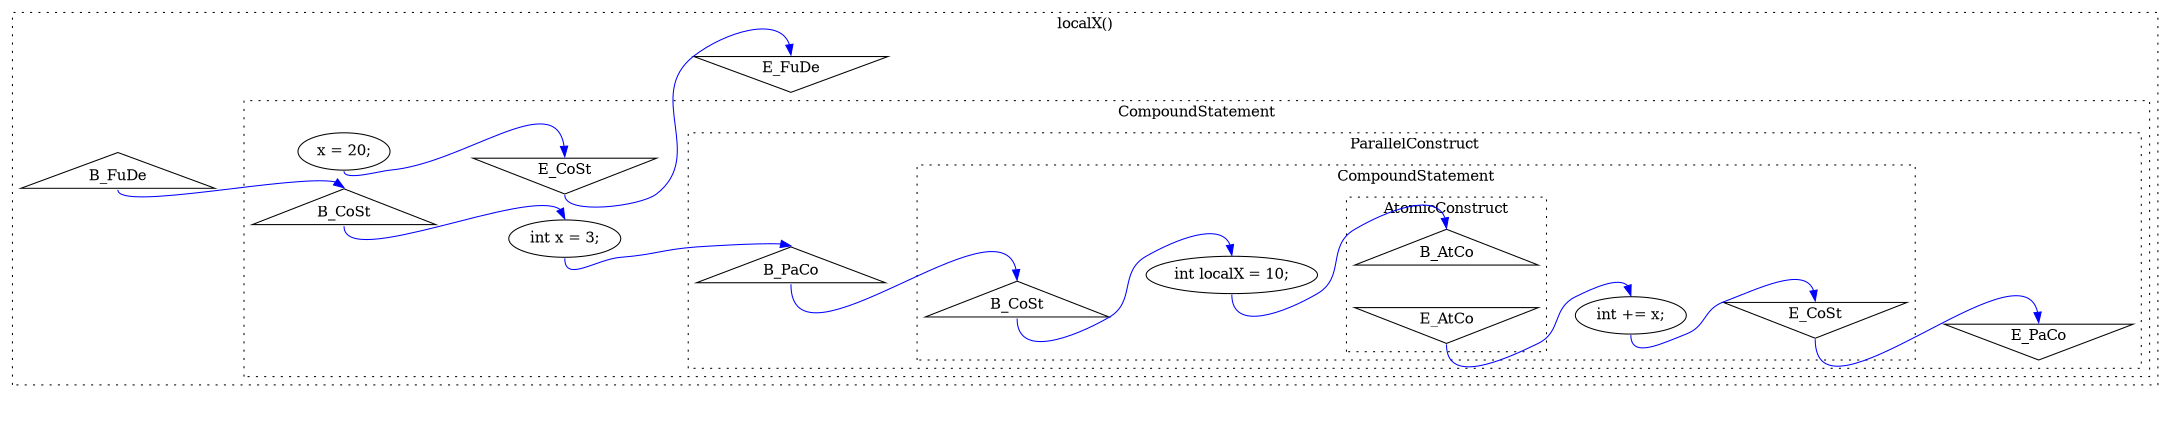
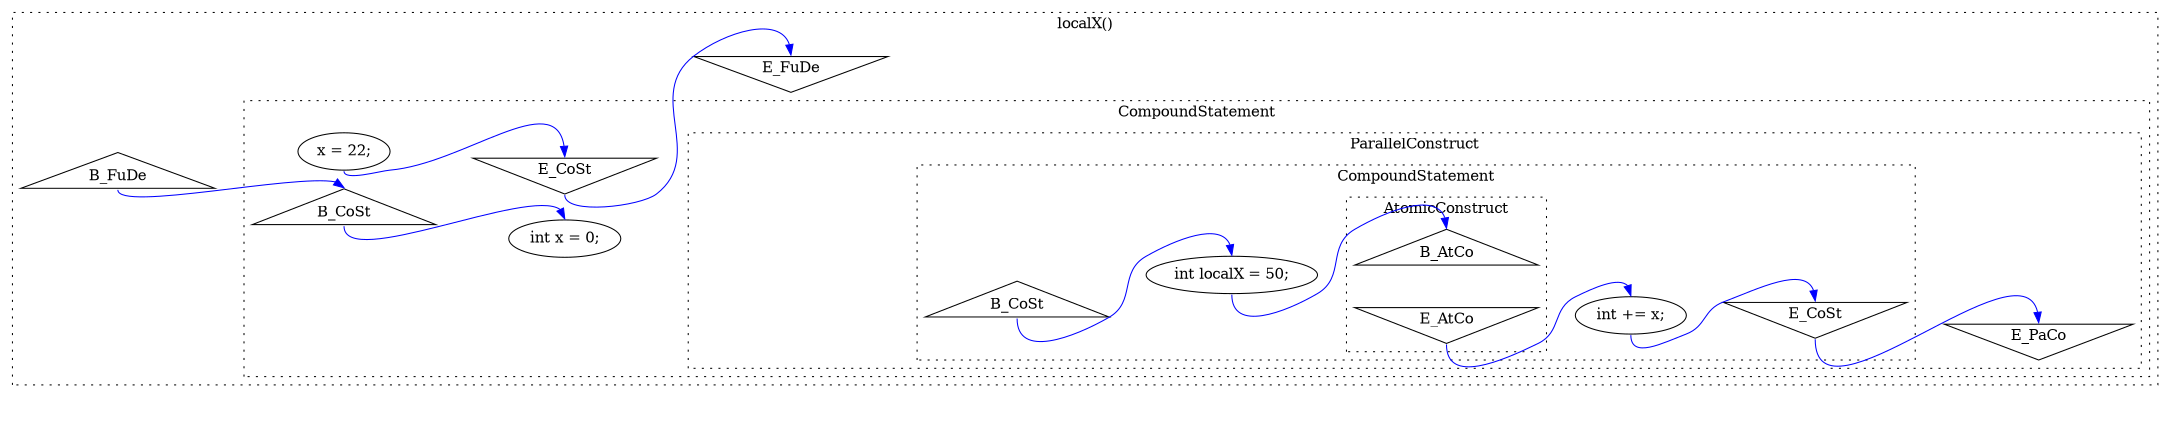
(344, 151) -> (344, 151)
(565, 239) -> (565, 239)
(791, 271) -> none
(1232, 275) -> (1232, 275)
